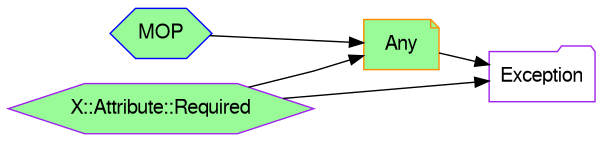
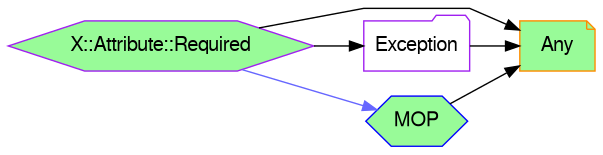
(457, 57) -> (488, 46)
none -> (303, 88)
